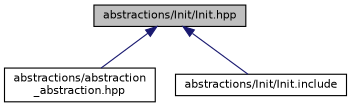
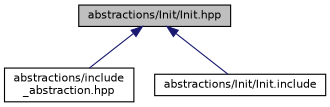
(80, 85) -> (69, 85)
